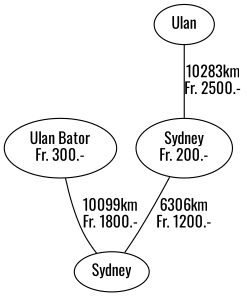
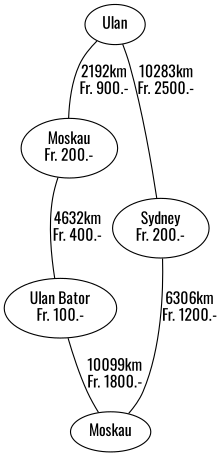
(60, 148) -> (60, 308)
none -> (69, 148)
(112, 272) -> (111, 432)
